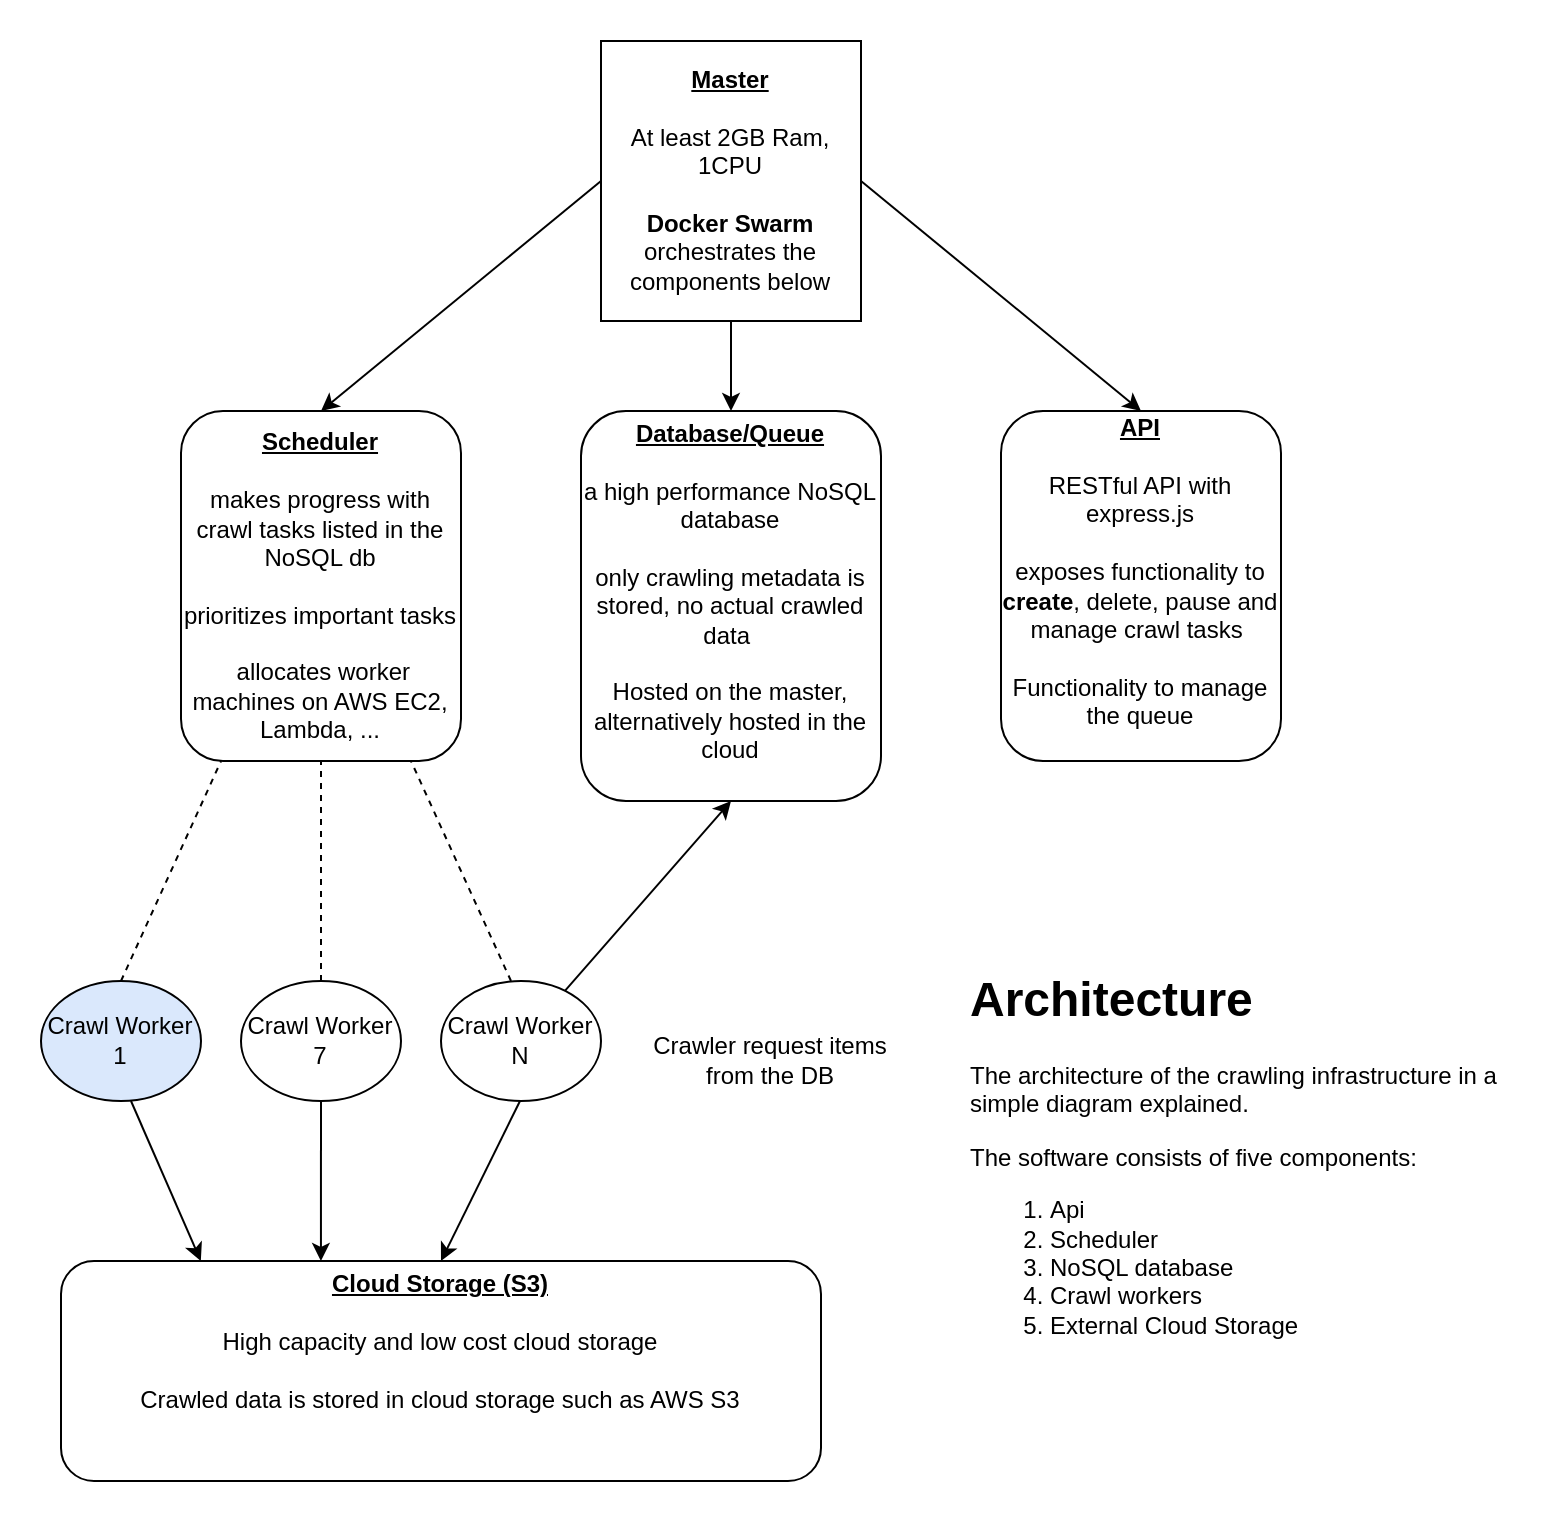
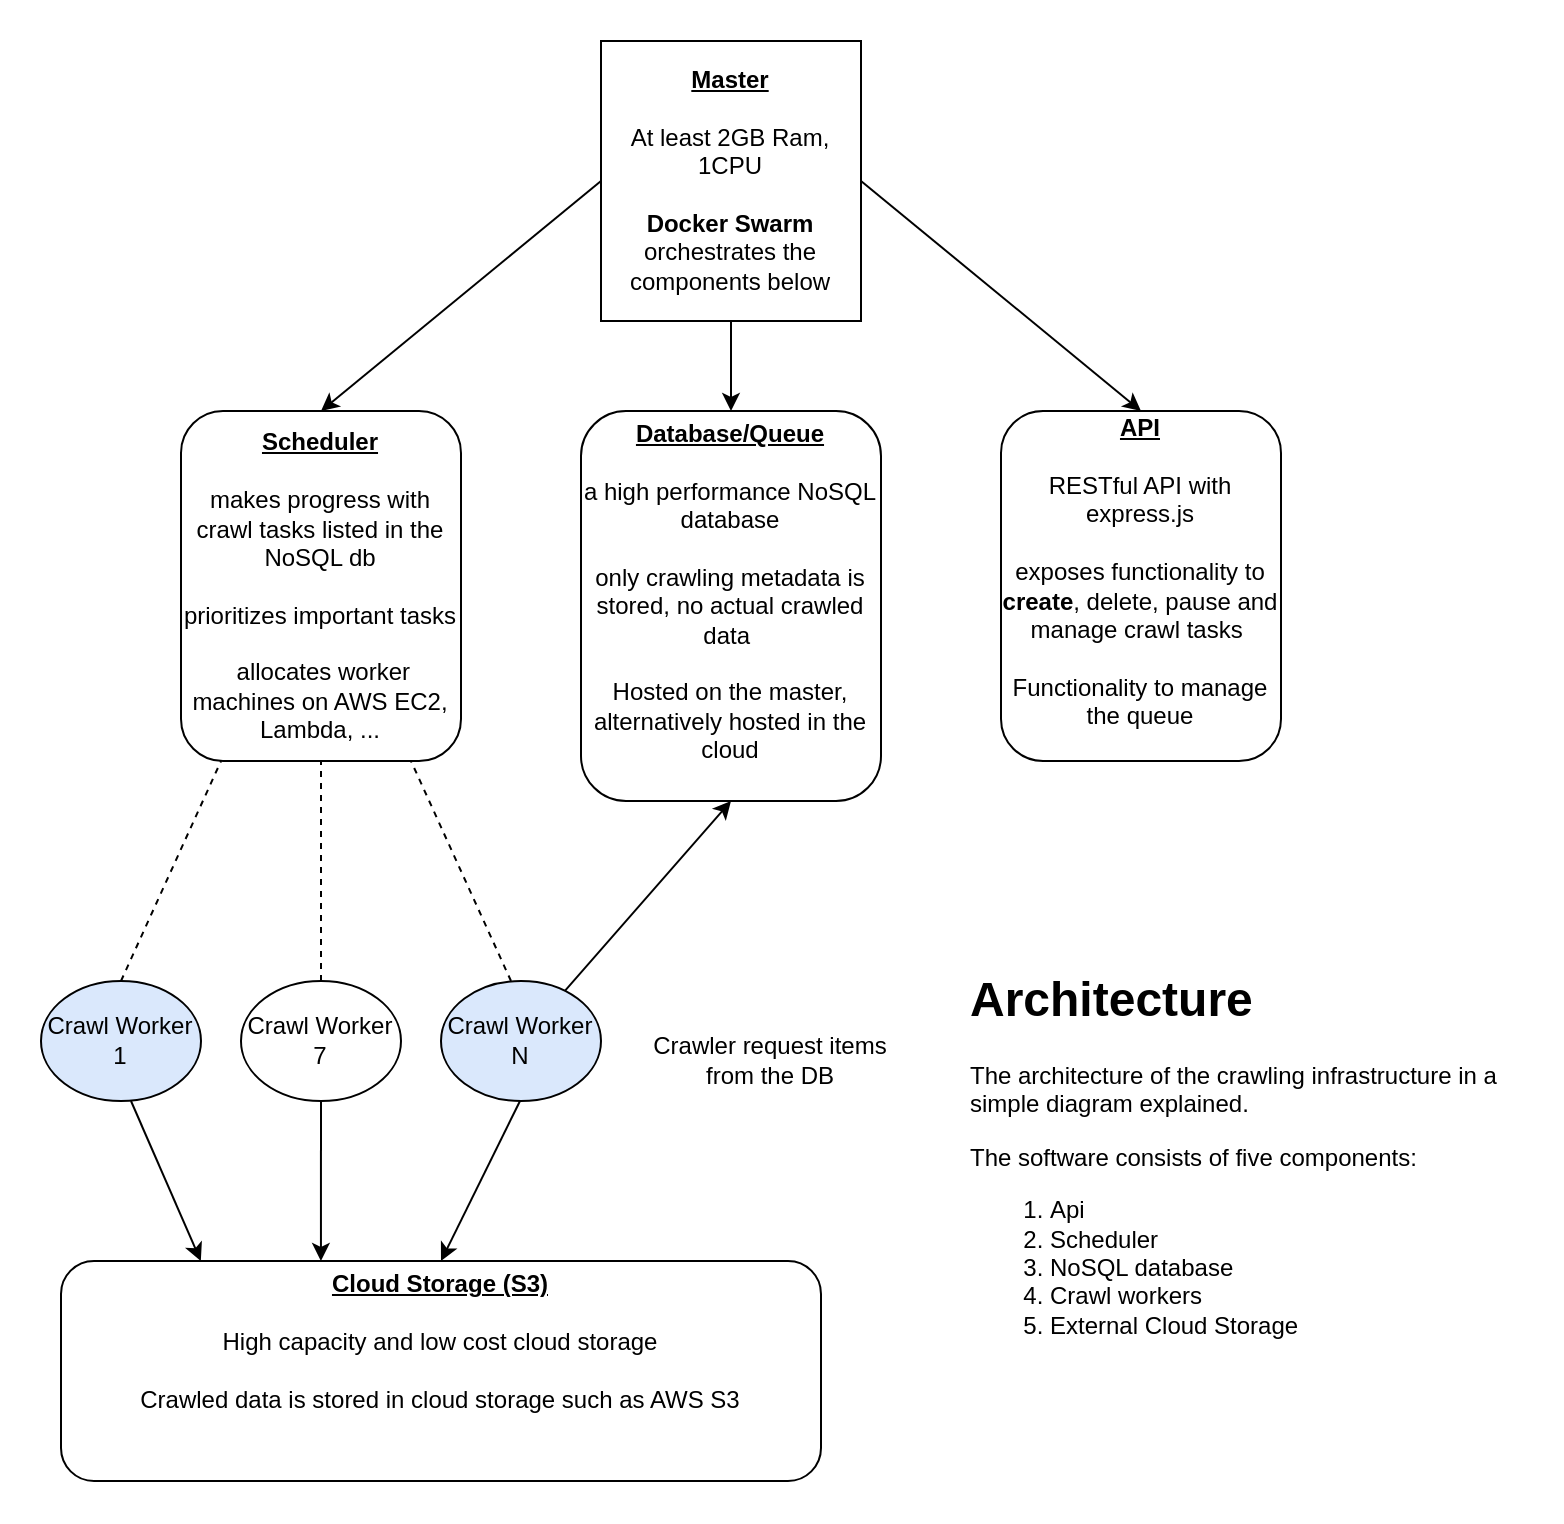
(521, 1041) -> (521, 1041)
